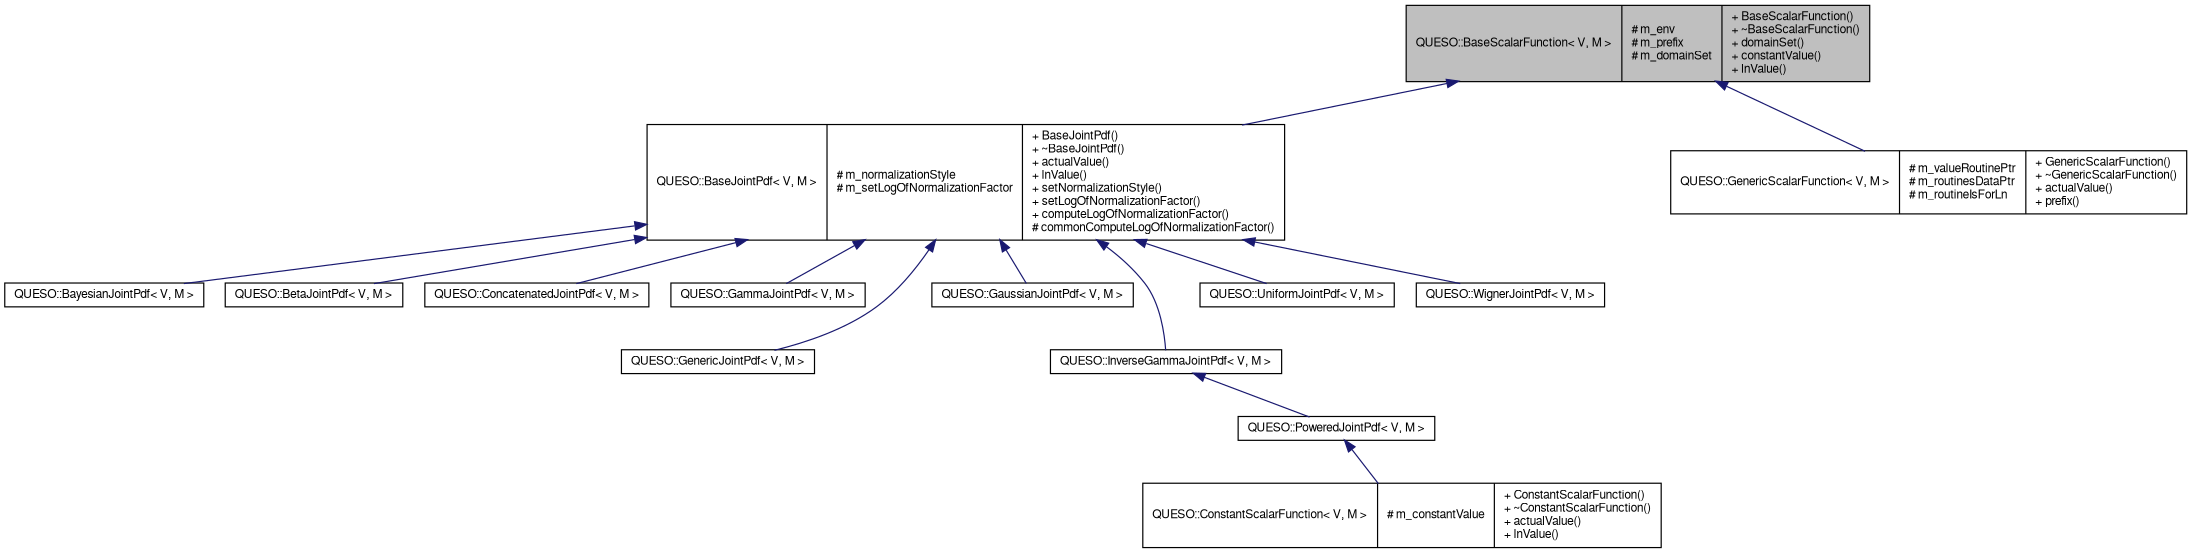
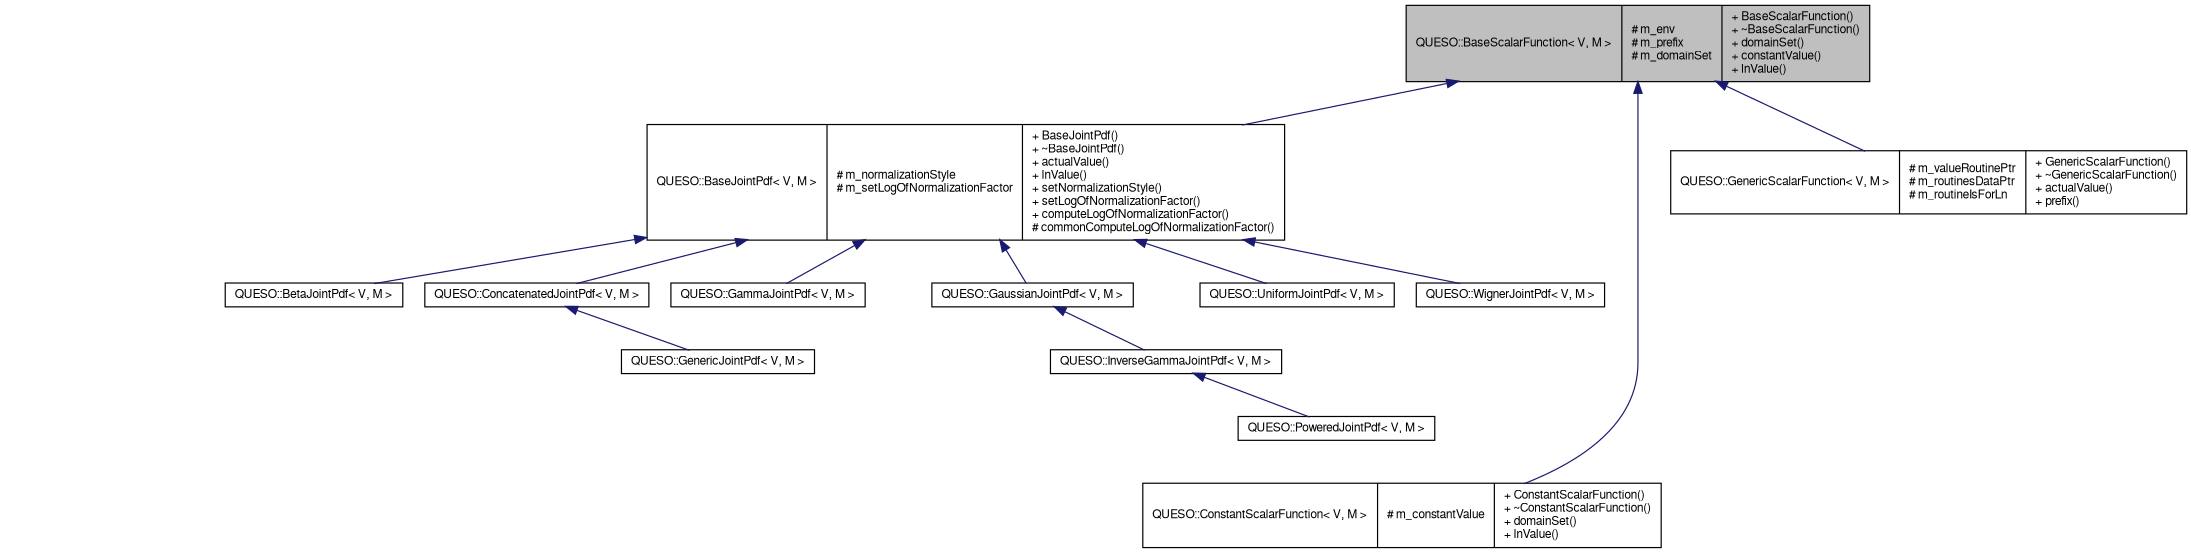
(1150, 291) -> (1105, 331)
(104, 295) -> none
(862, 316) -> (633, 330)
(1365, 467) -> (1638, 317)
(1543, 521) -> (1540, 521)
